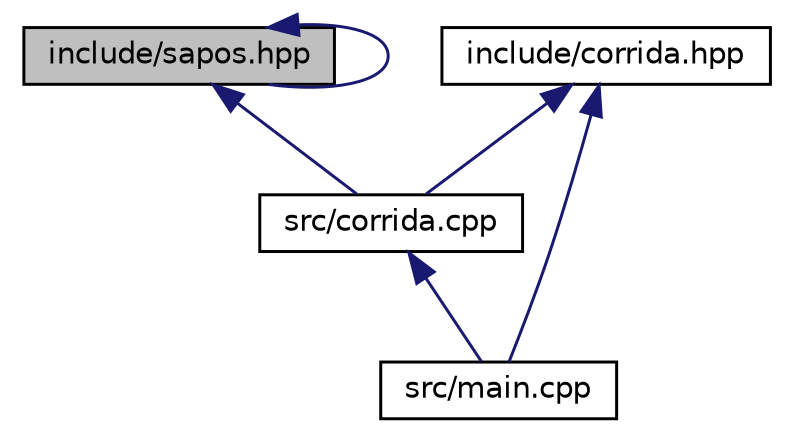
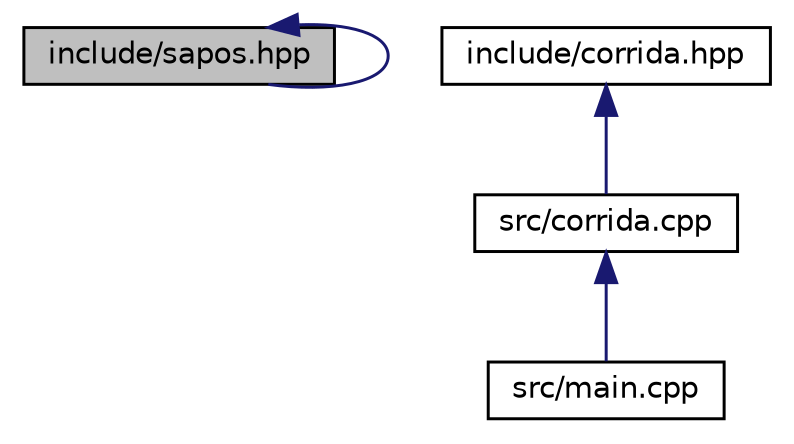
(297, 149) -> none
(554, 239) -> none
